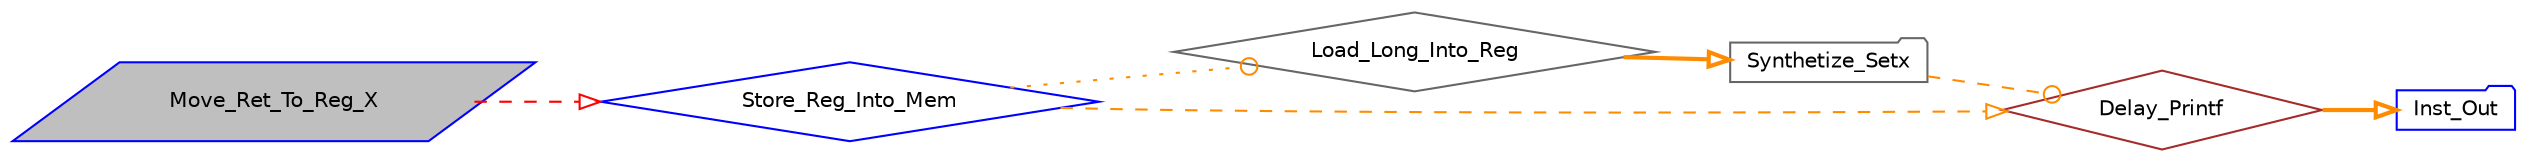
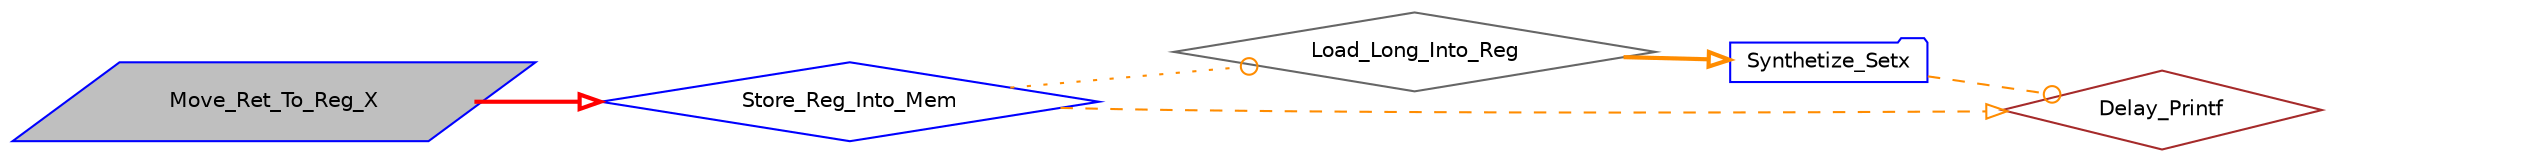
(1829, 62) -> (1829, 62)
(527, 102) -> (527, 102)
(2456, 110) -> none
